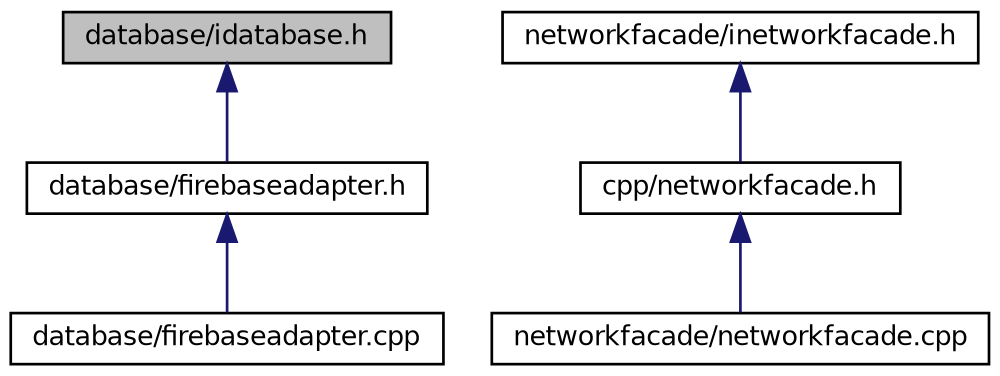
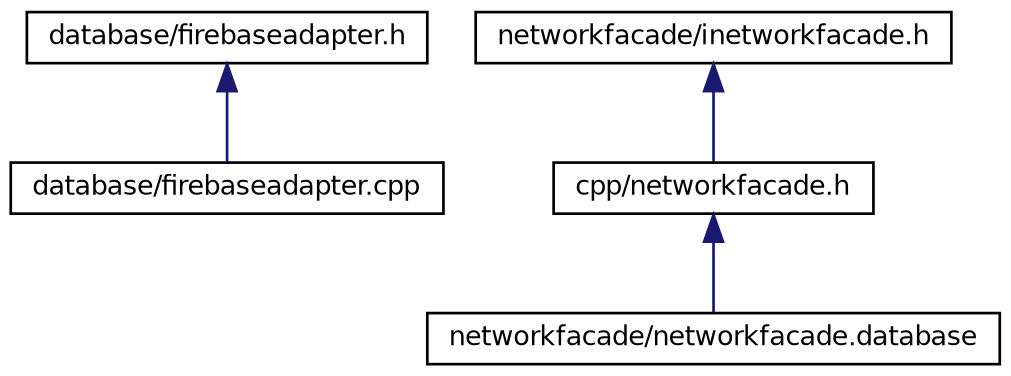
(227, 38) -> none
(740, 339) -> (714, 339)
